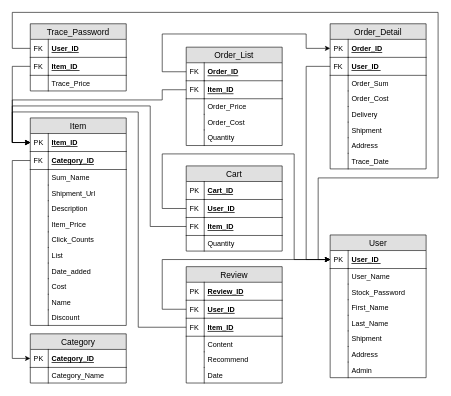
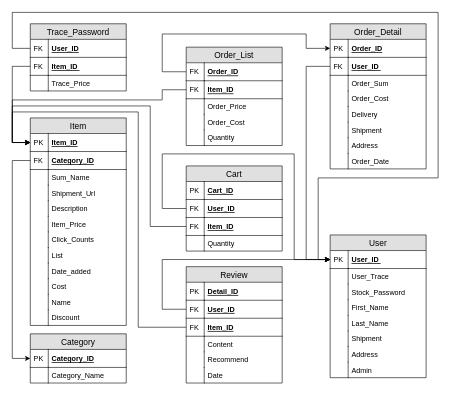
(372, 161) -> (372, 161)
(370, 277) -> (372, 277)
(225, 292) -> (224, 292)
